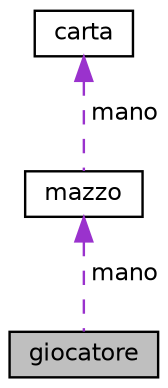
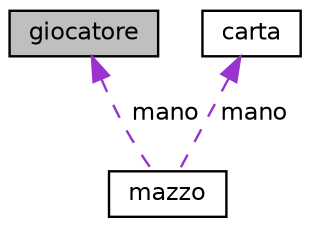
(84, 287) -> (124, 126)
